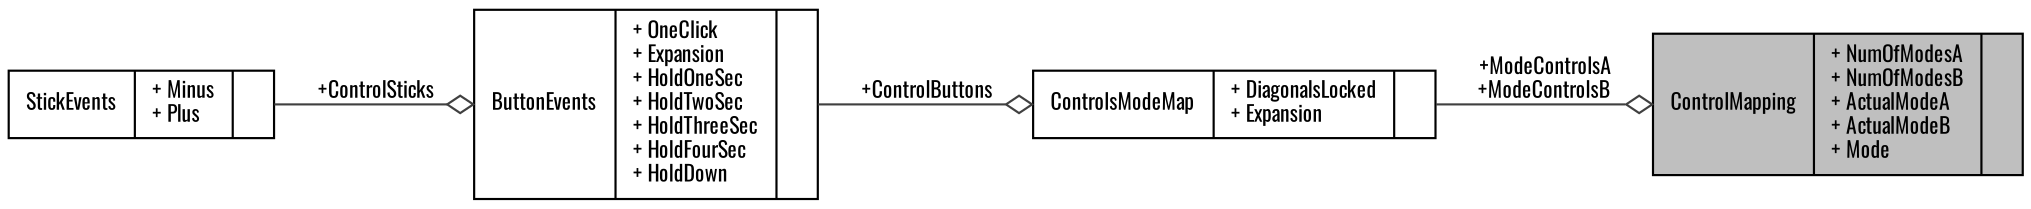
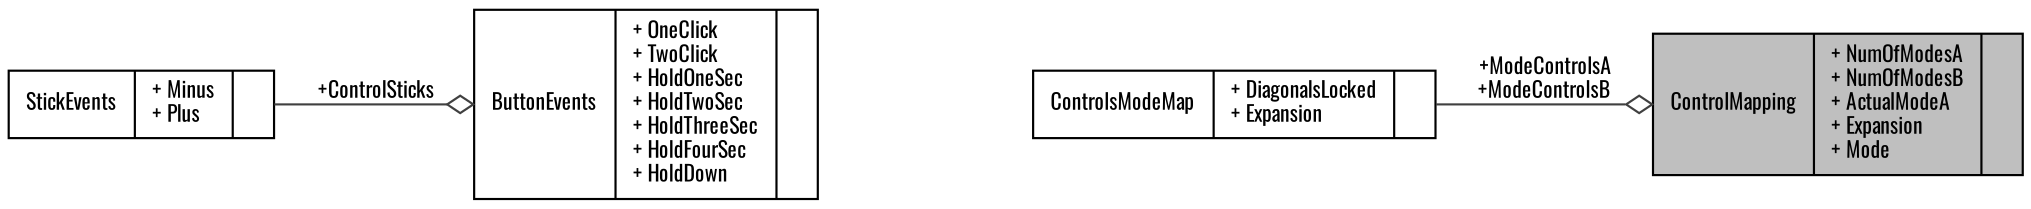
(680, 55) -> (676, 55)
(912, 104) -> none
(1891, 127) -> (1878, 127)
